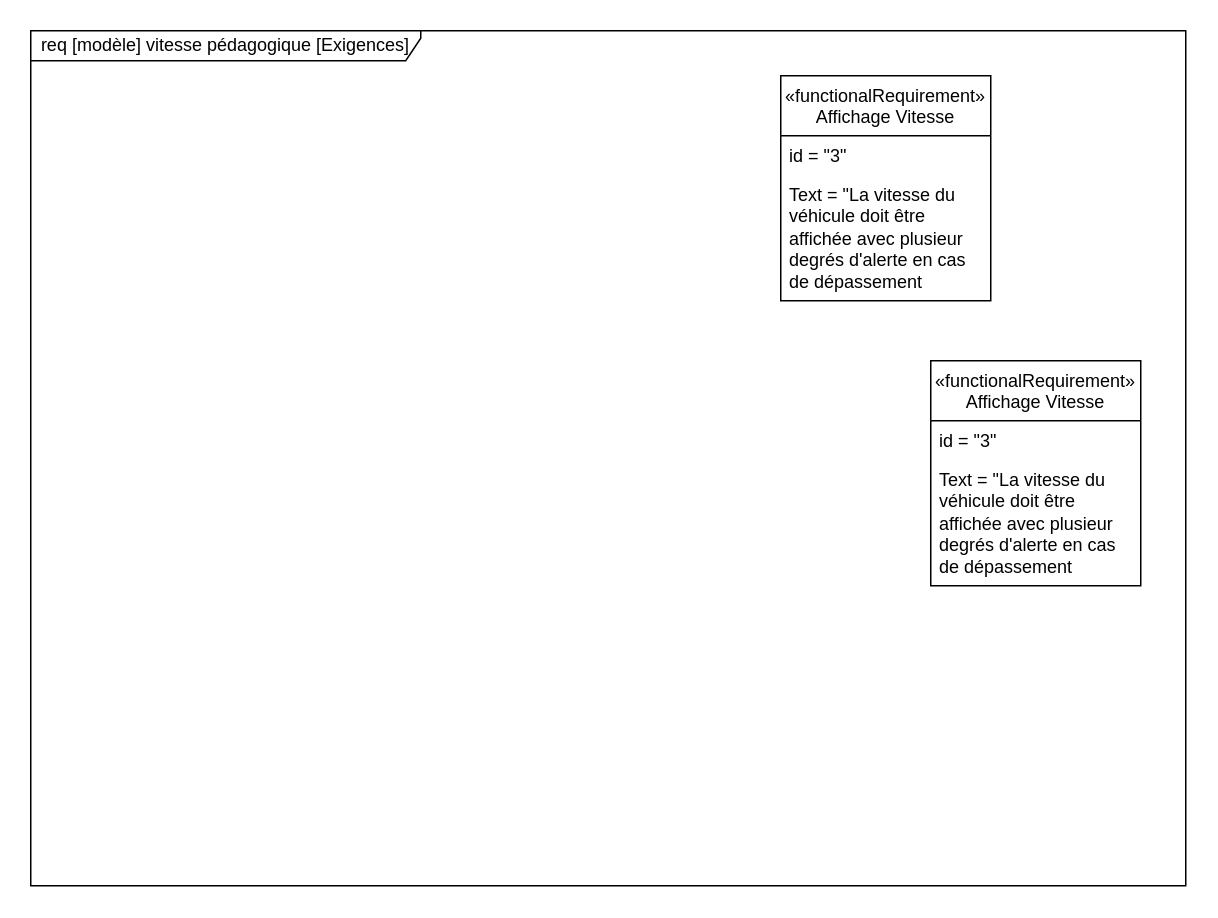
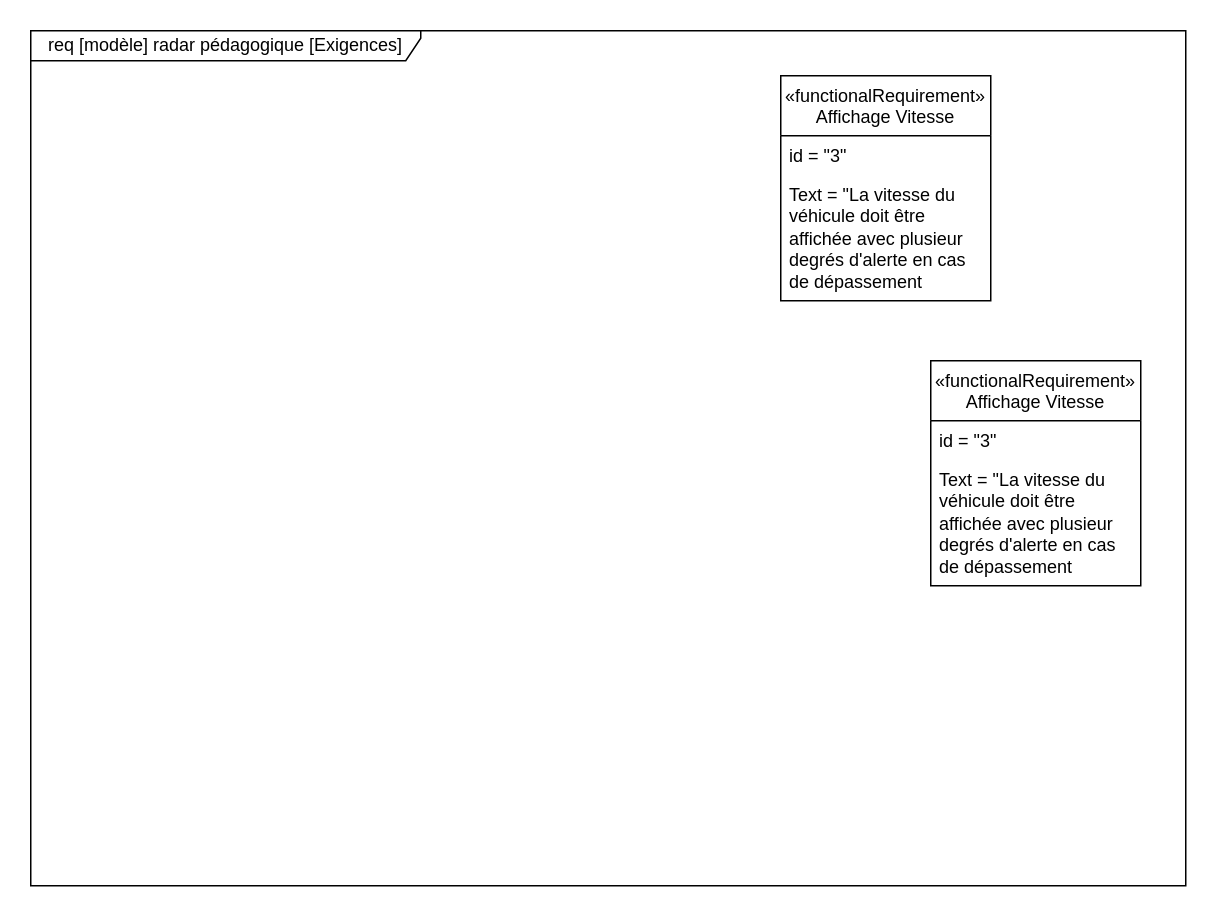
(226, 46) -> (226, 46)
